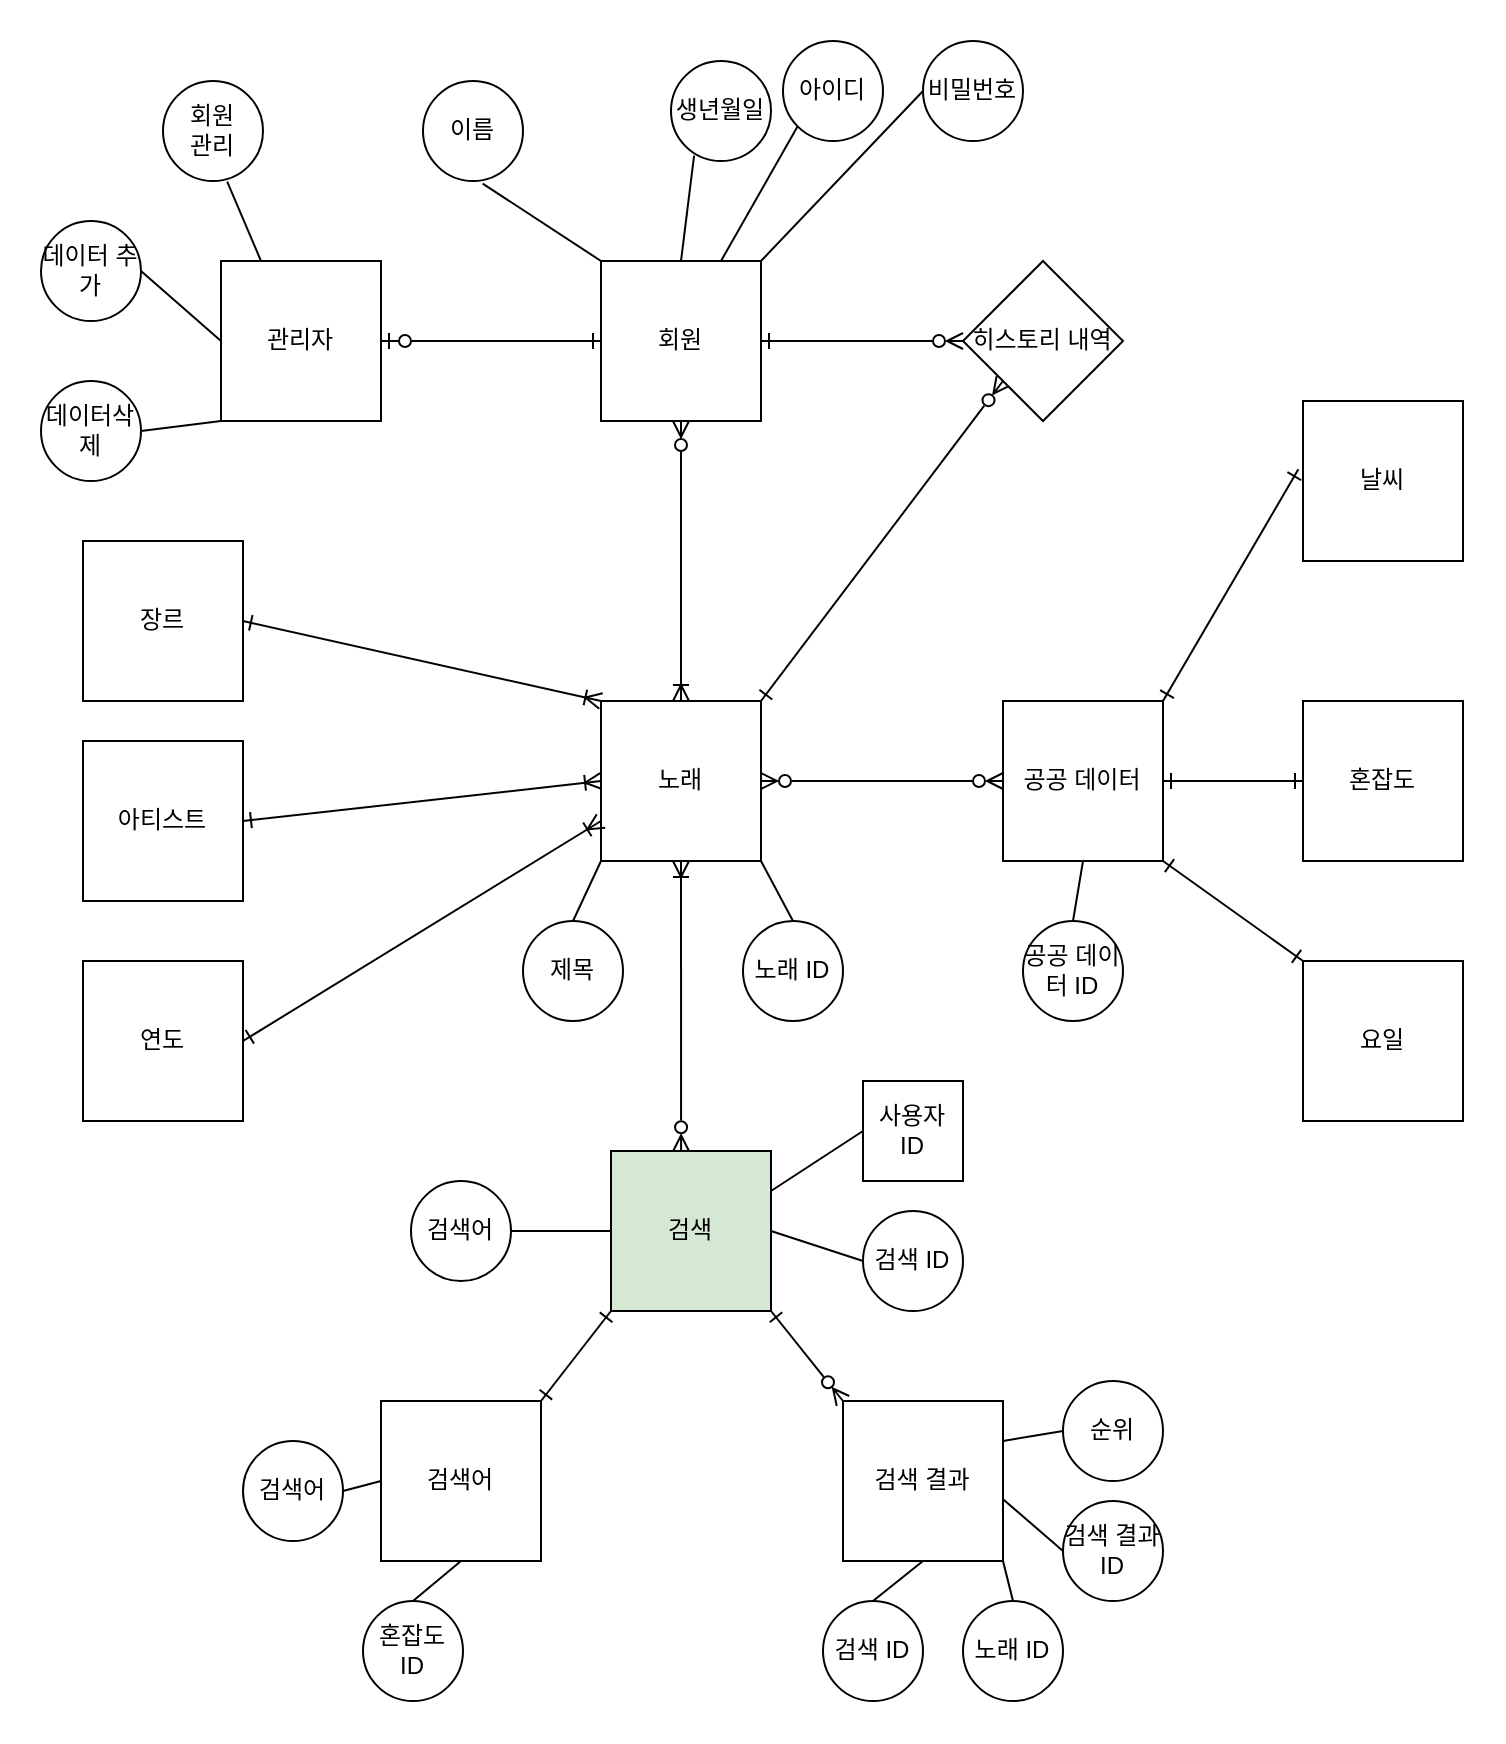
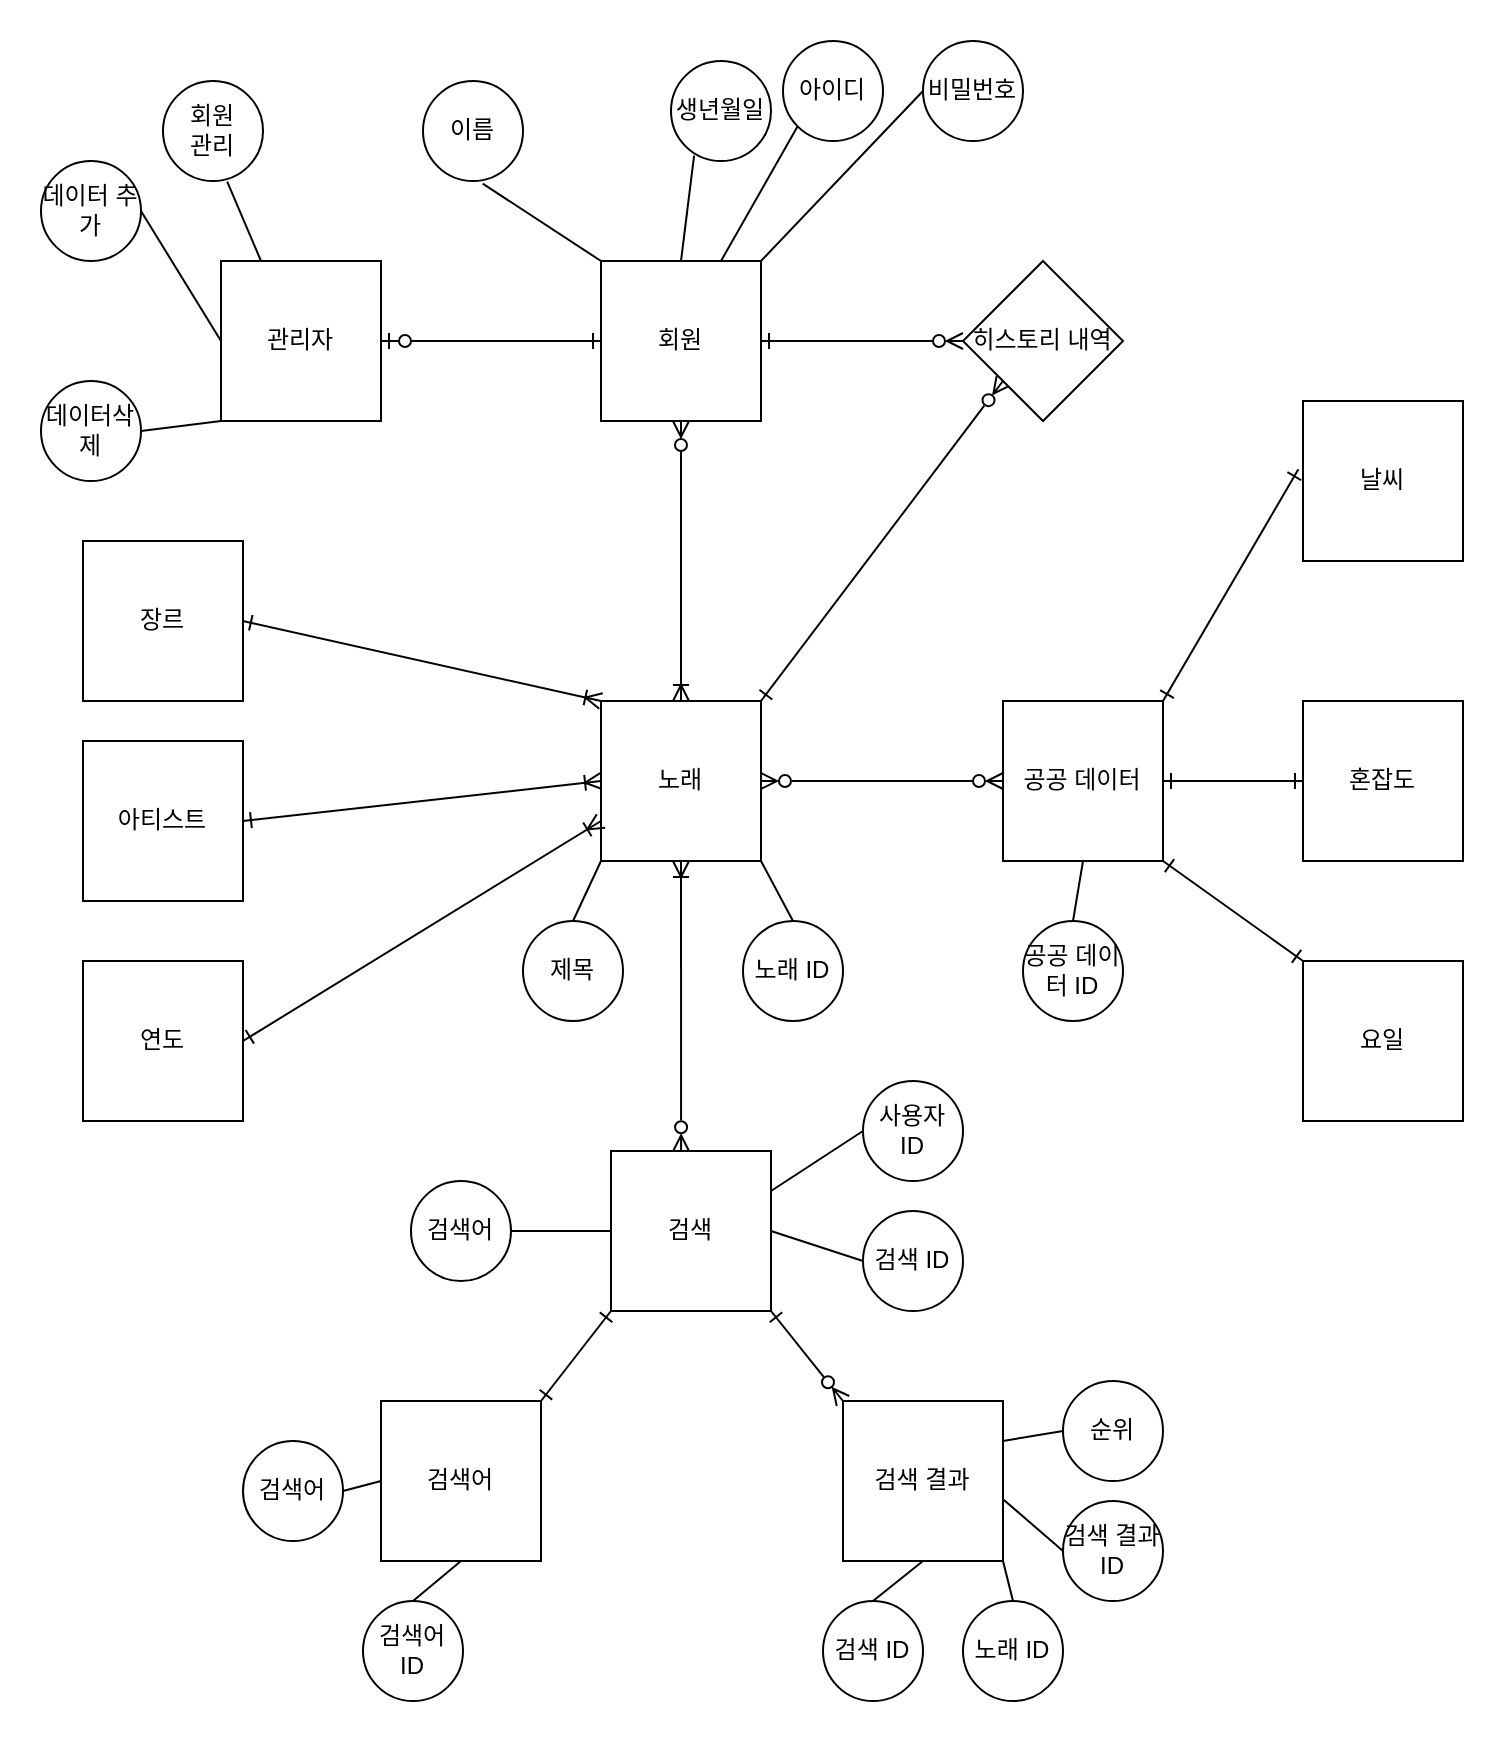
(91, 271) -> (91, 211)
(913, 1131) -> (913, 1131)
(691, 1231) -> (691, 1231)
(413, 1651) -> (413, 1651)
